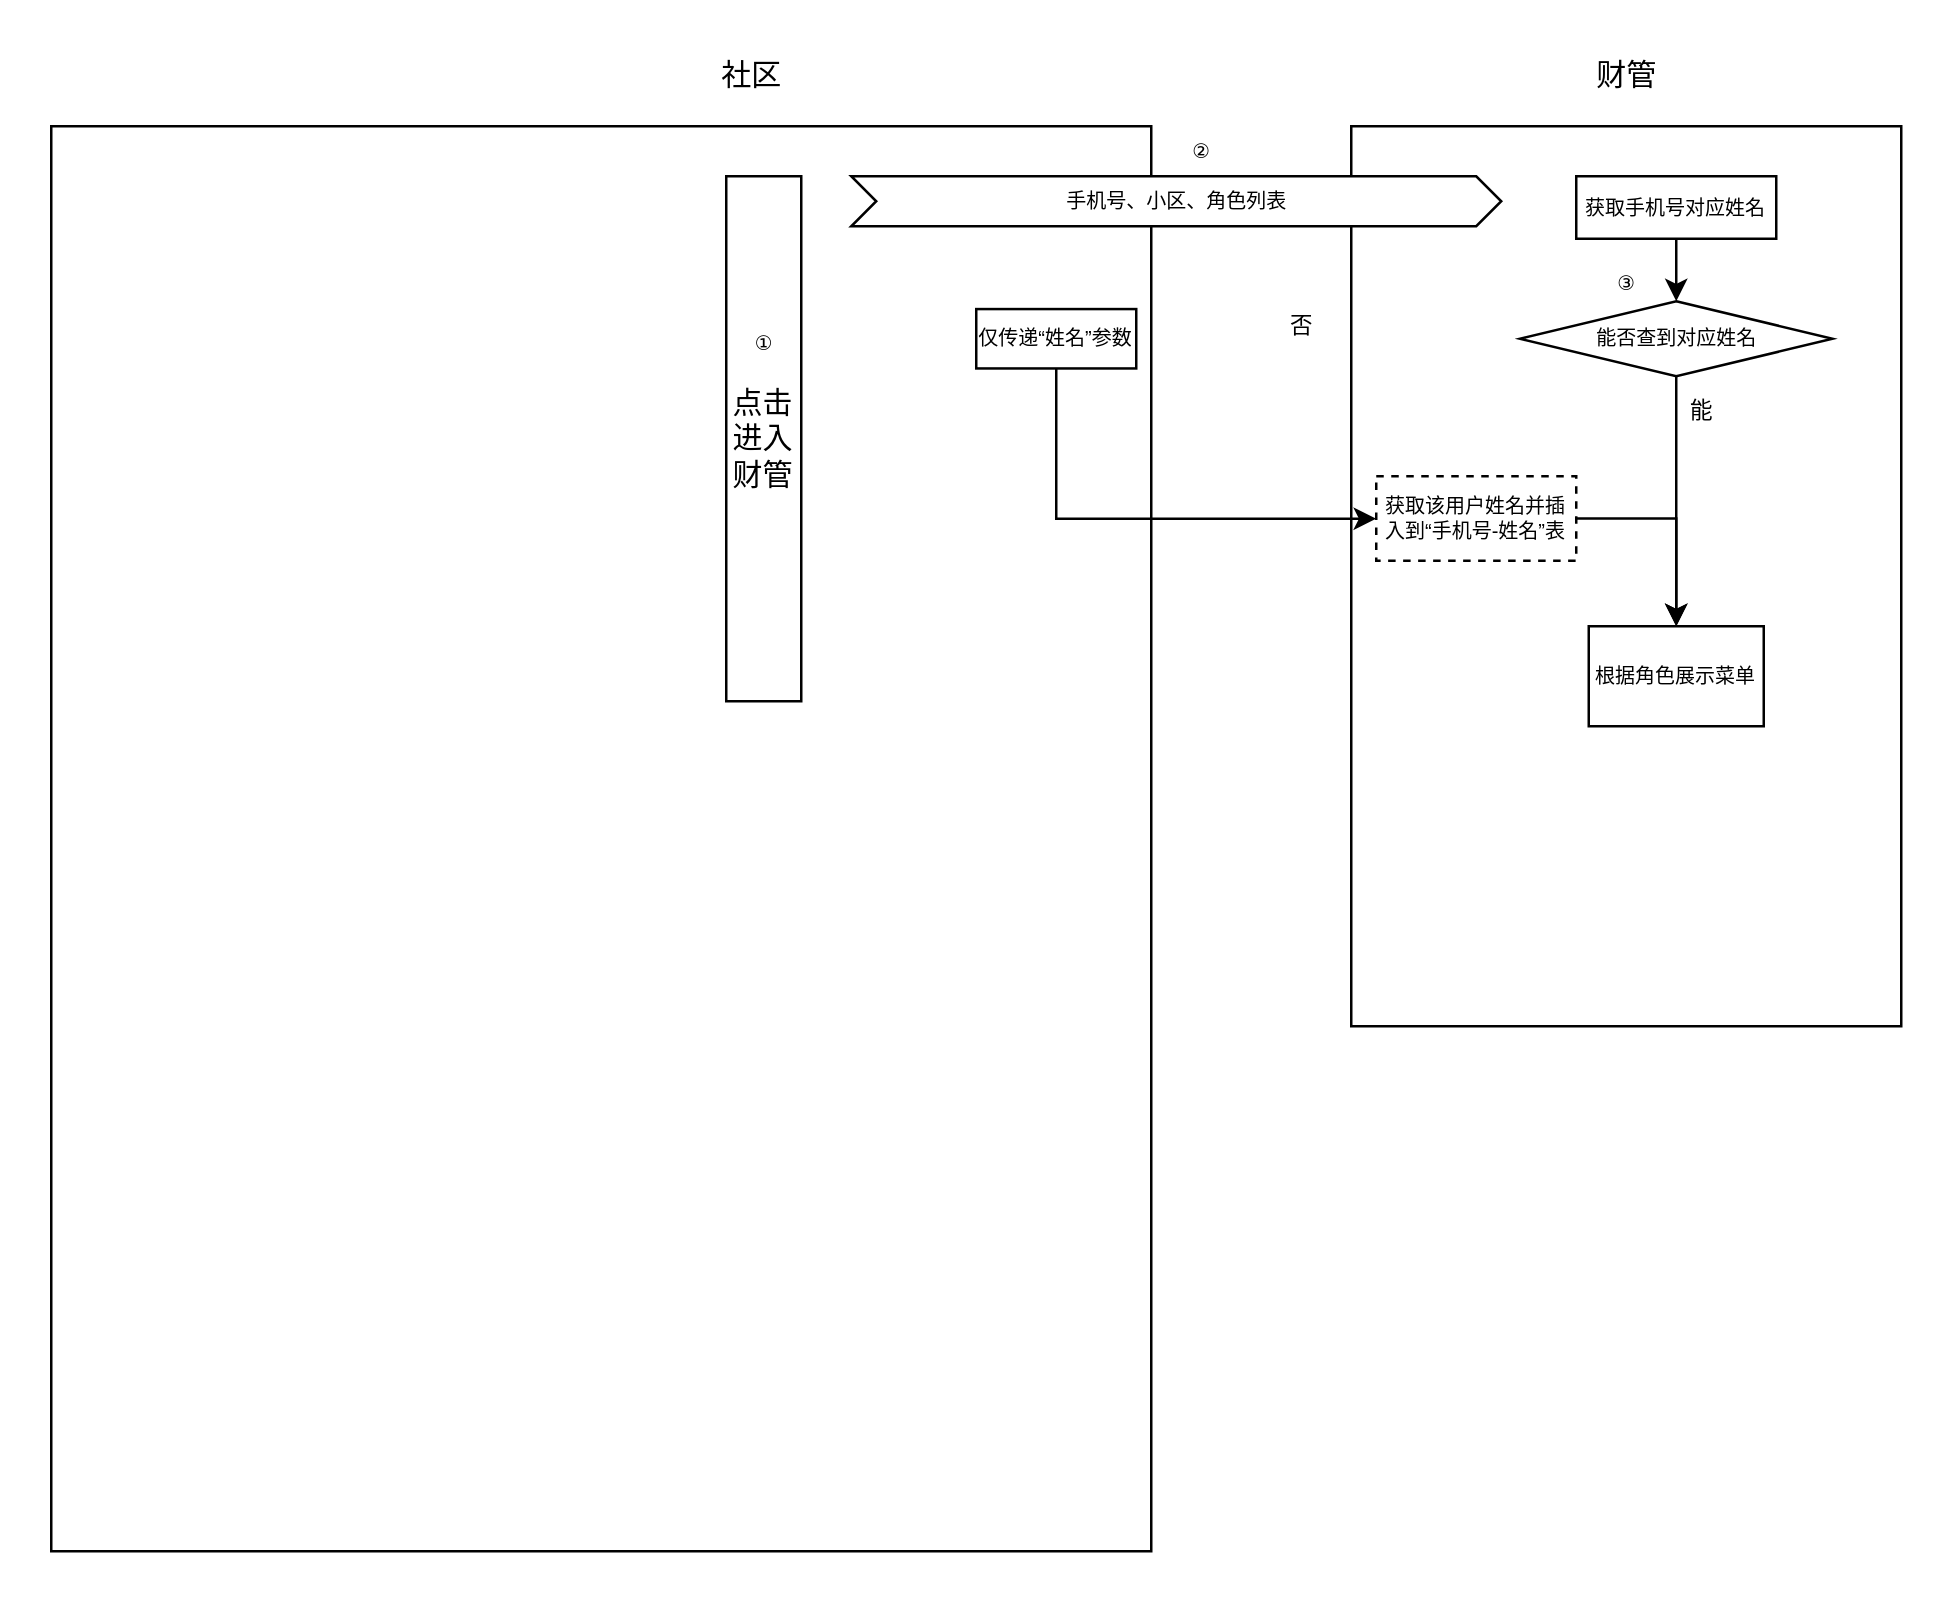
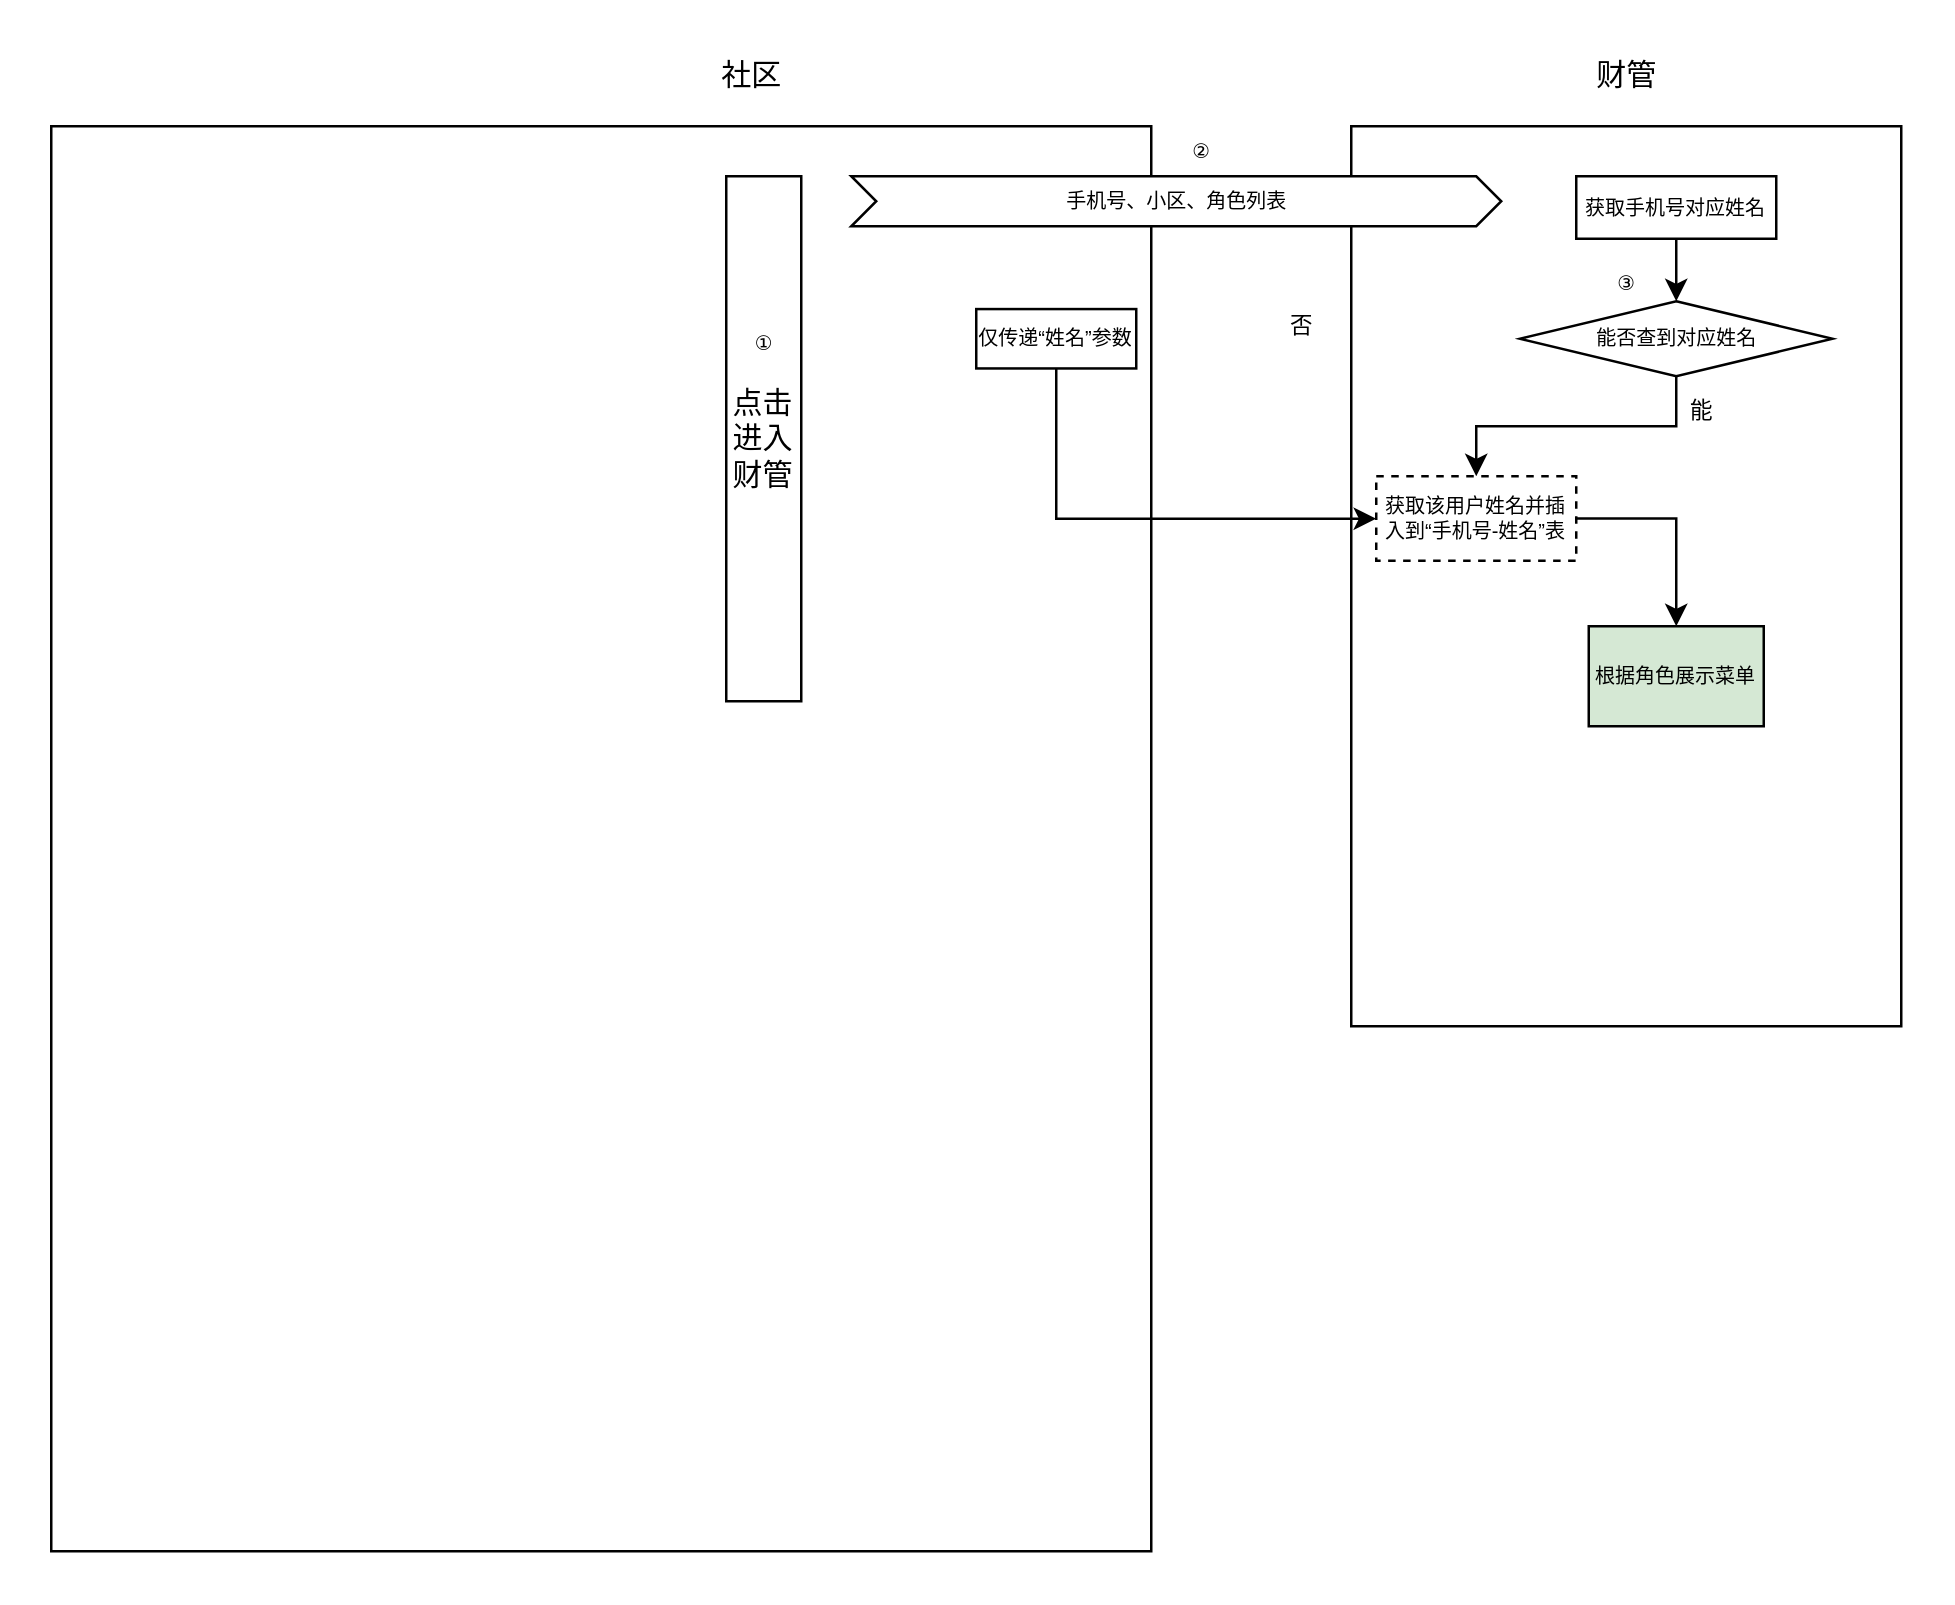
(1676, 468) -> (1561, 426)
(1676, 676) -> (1676, 676)
